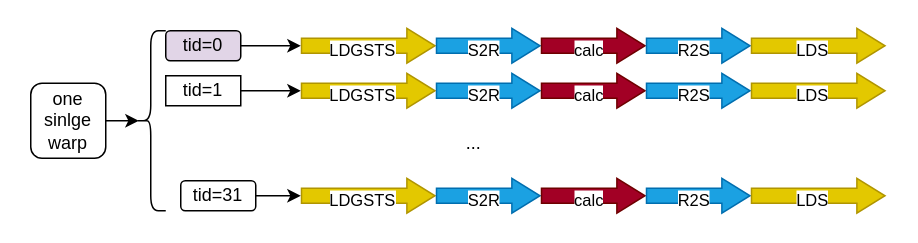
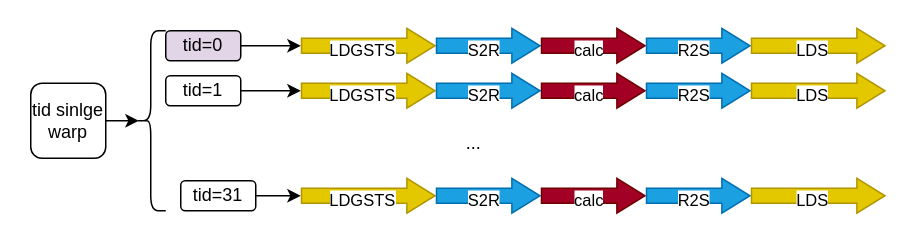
(203, 91) -> (203, 91)
(68, 121) -> (68, 121)
